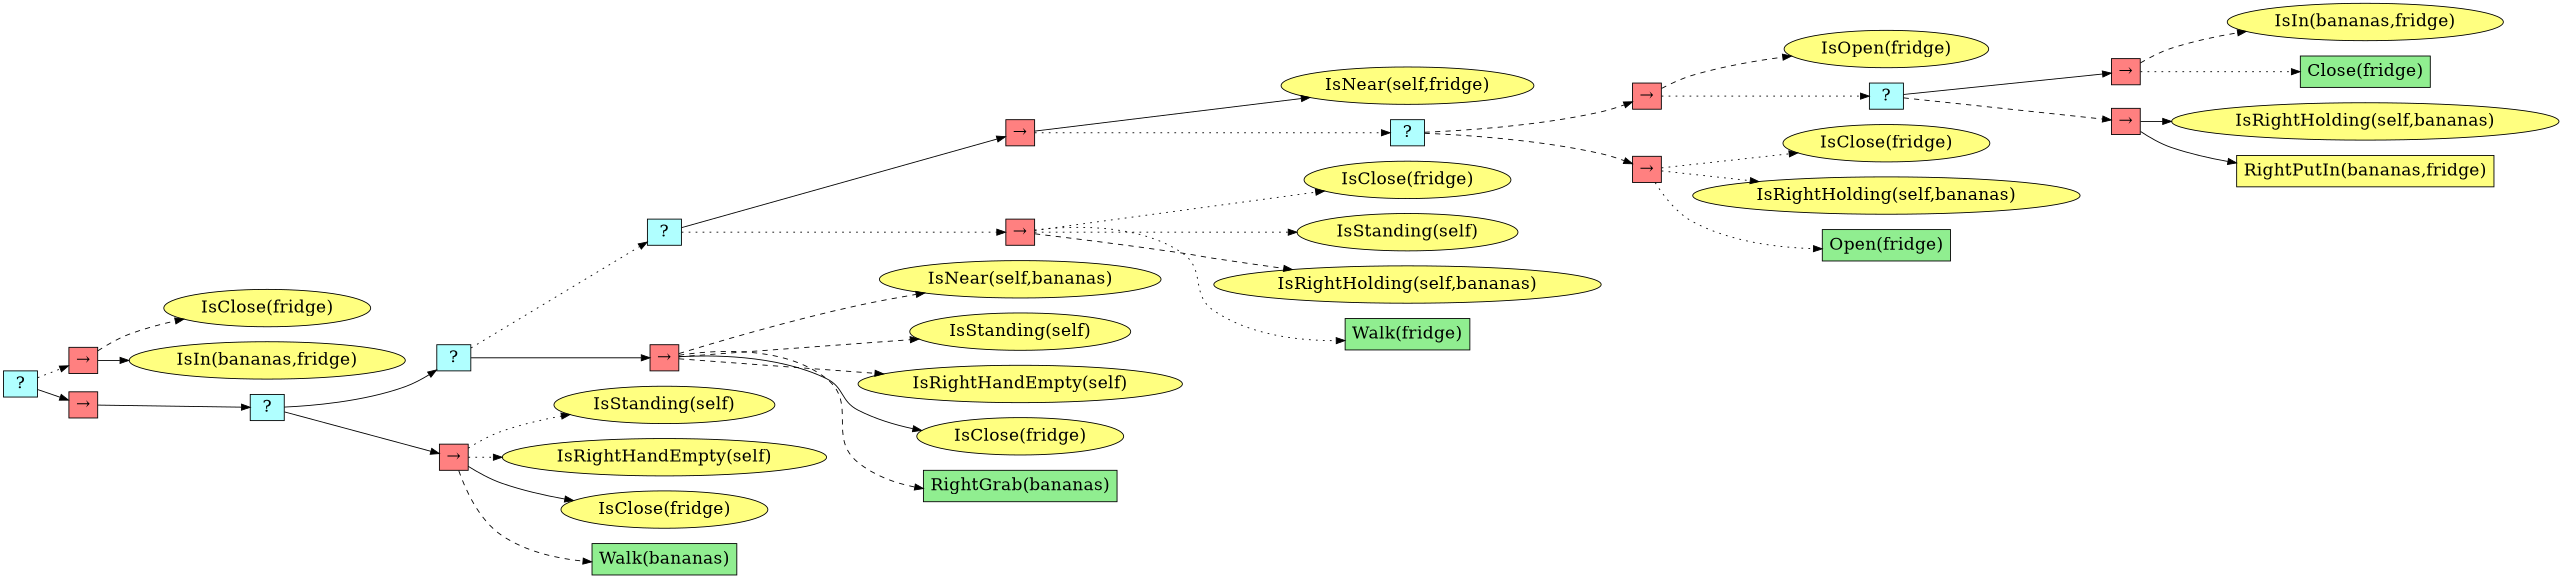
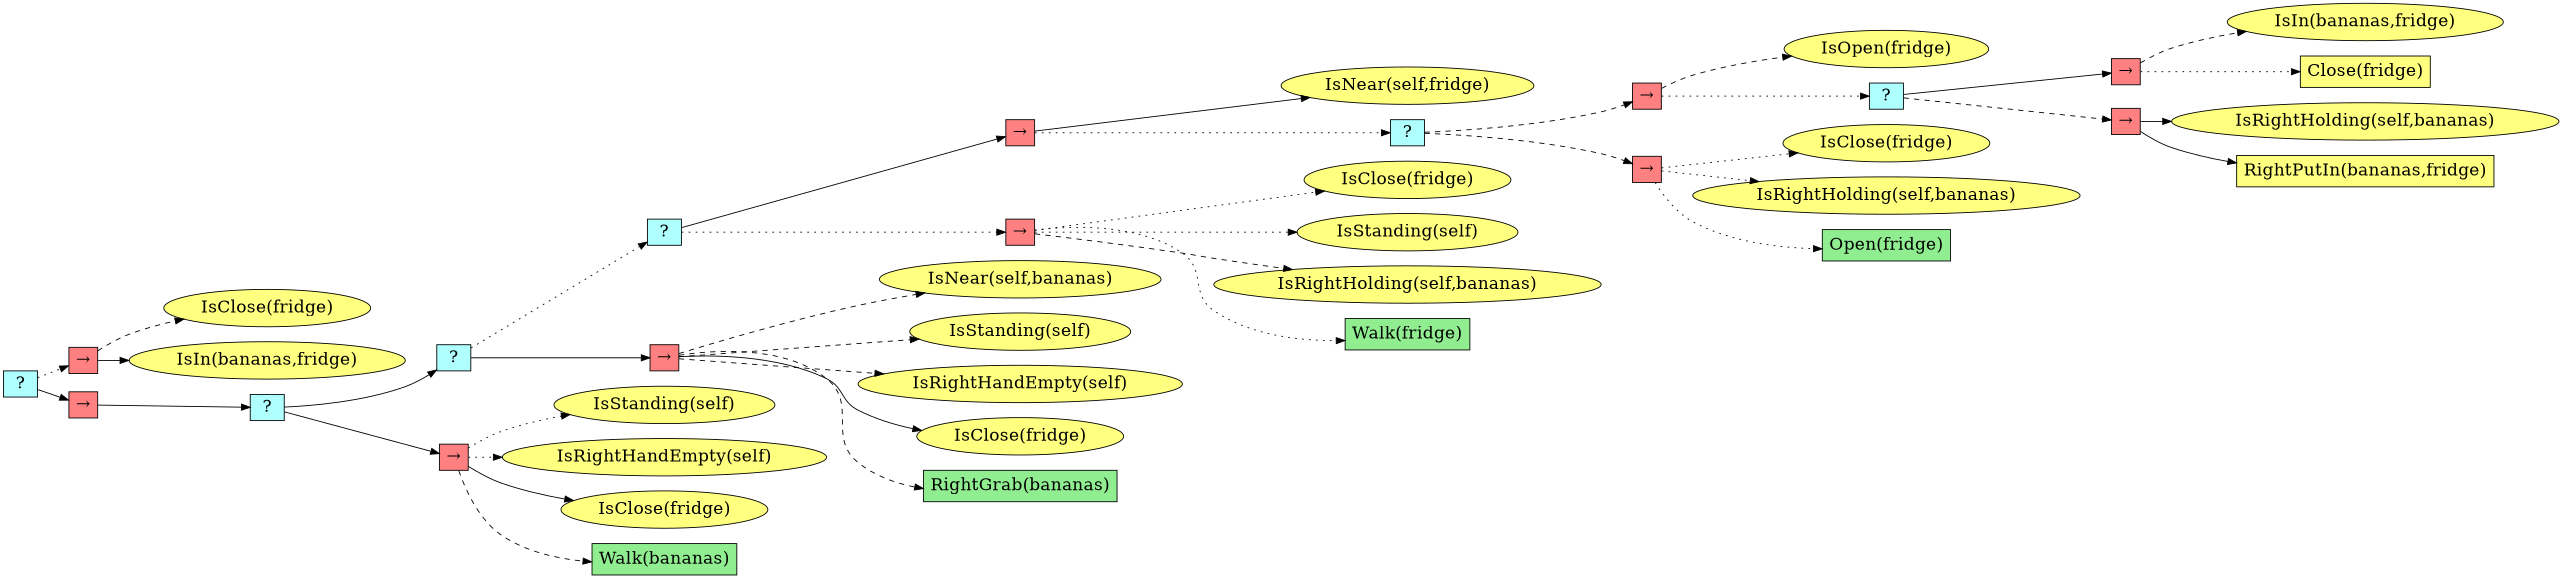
(2365, 72) -> (2365, 72)
